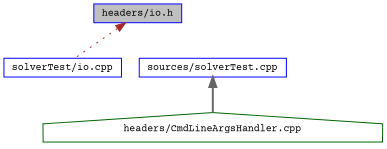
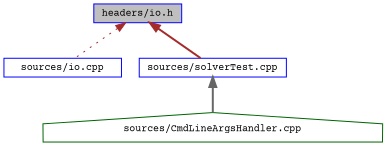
none -> (179, 43)
(63, 68) -> (63, 68)
(213, 129) -> (213, 129)
